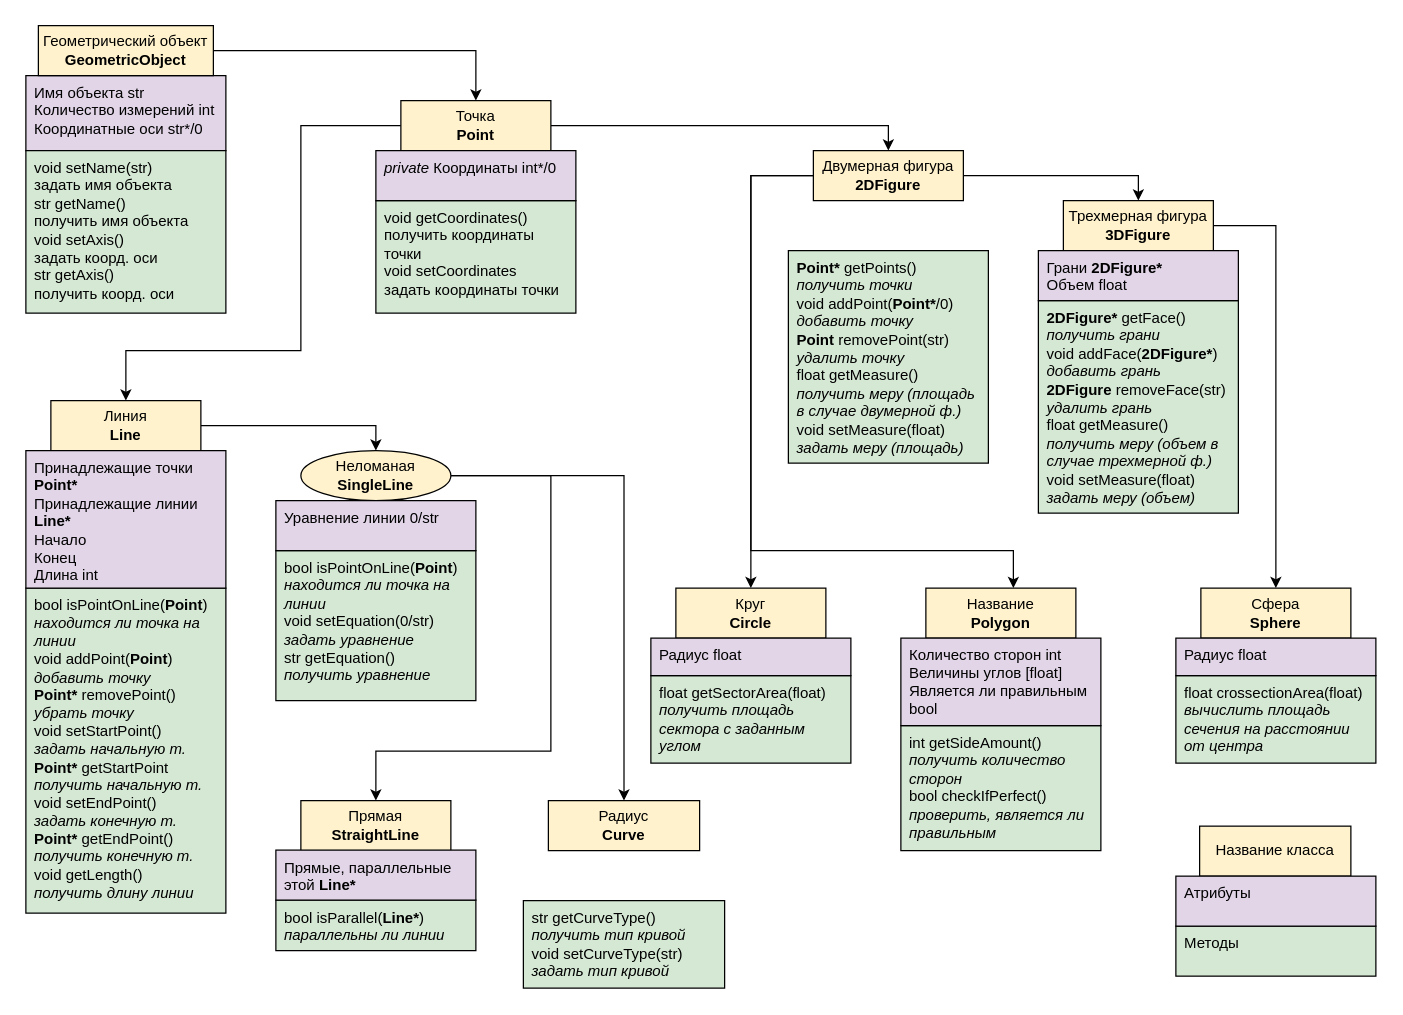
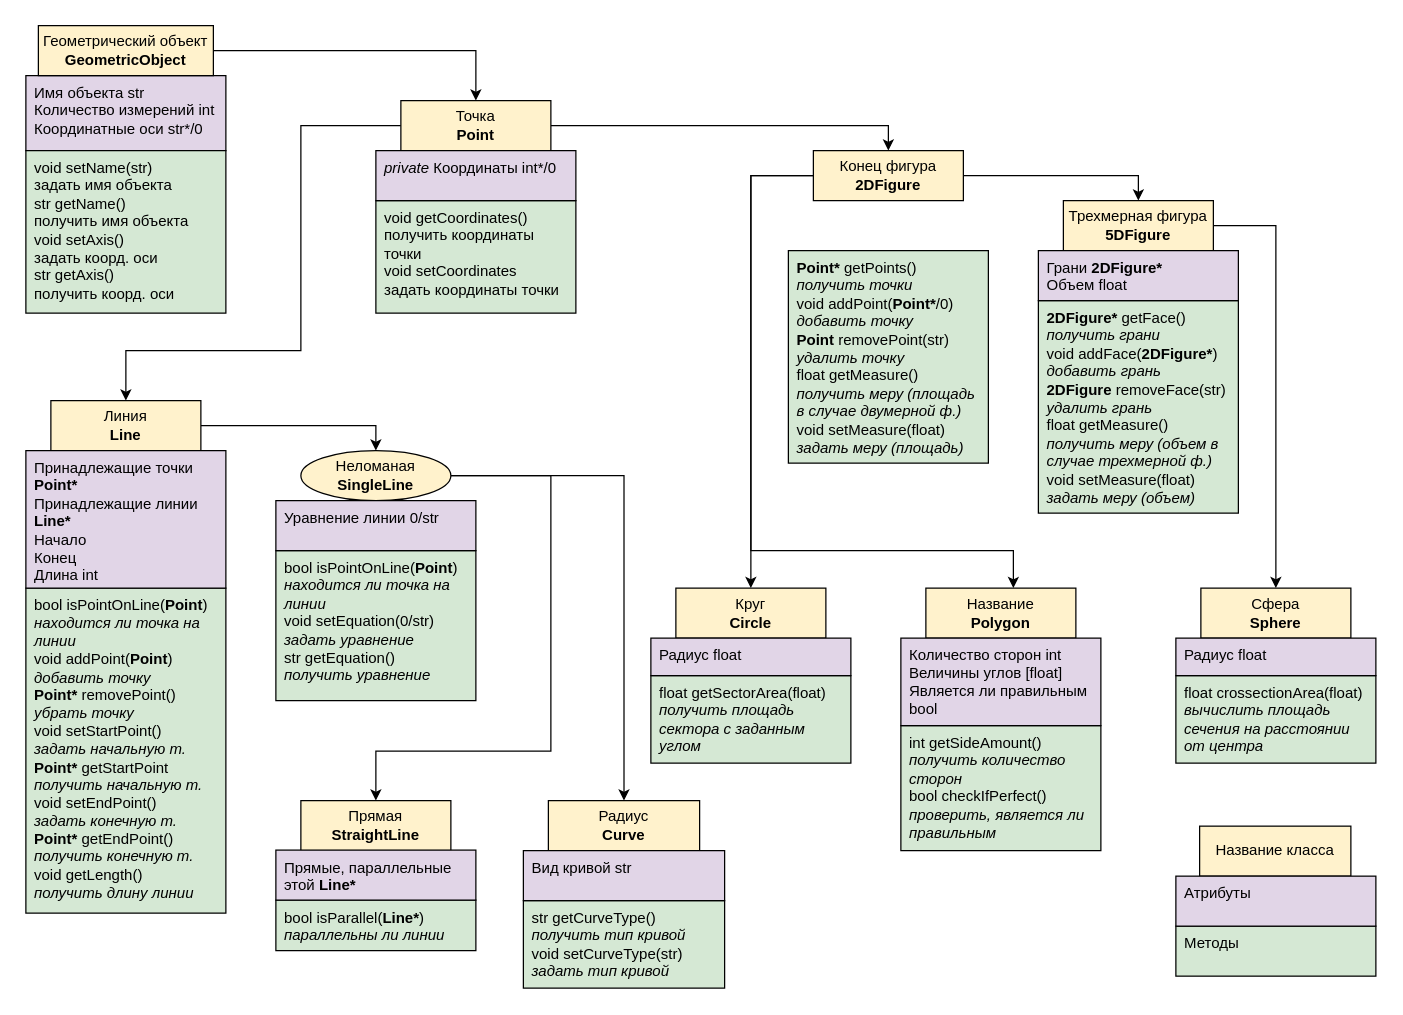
(888, 176) -> (888, 176)
(1138, 226) -> (1138, 226)
none -> (624, 876)
